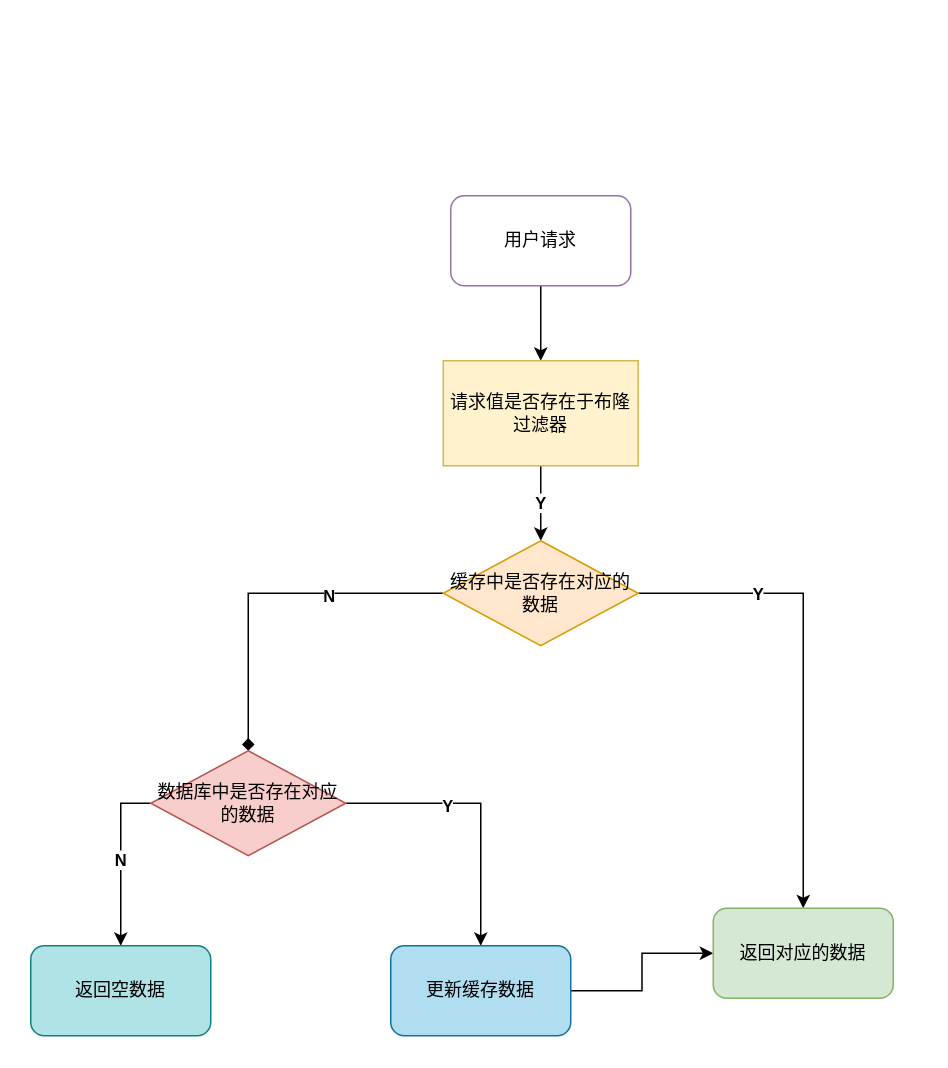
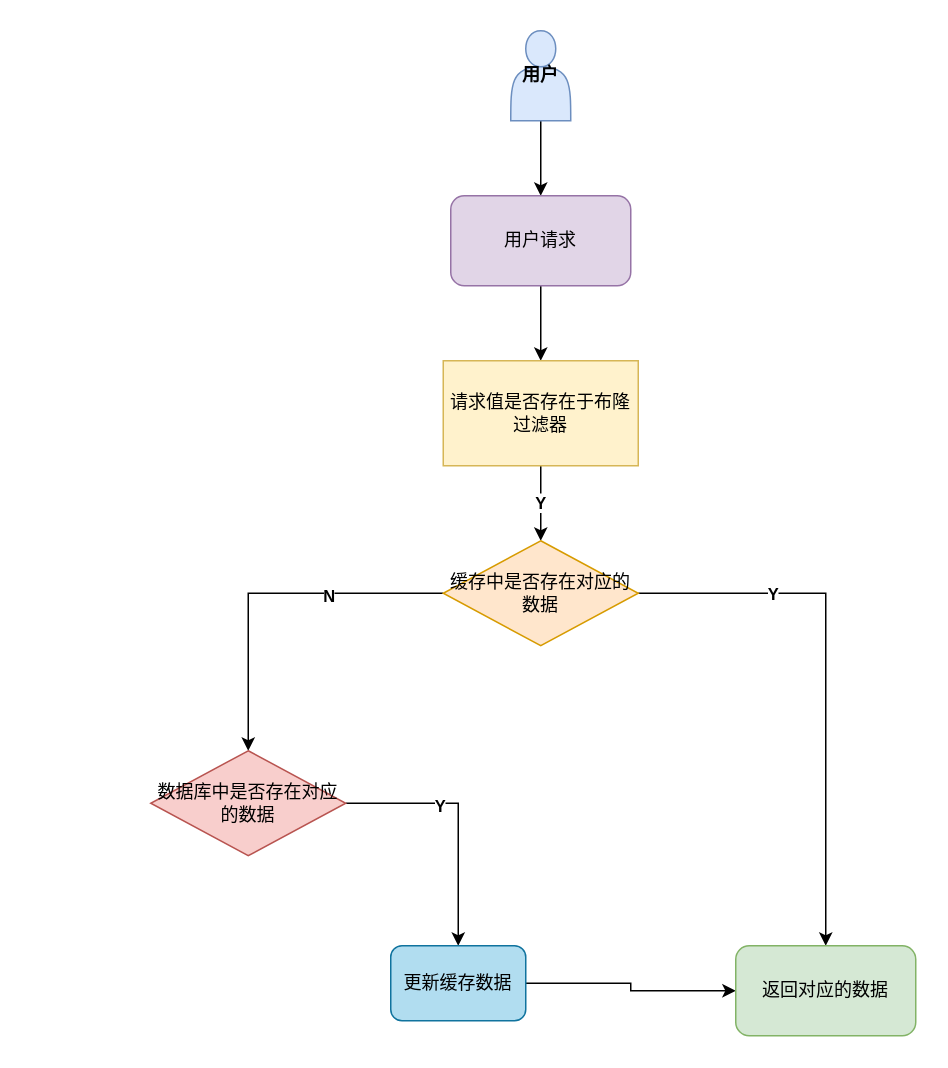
none -> (541, 76)
none -> (541, 153)
(541, 241) -> (541, 241)
(248, 738) -> (248, 739)
(121, 855) -> none
(803, 953) -> (826, 991)
(121, 991) -> none
(481, 991) -> (458, 983)
